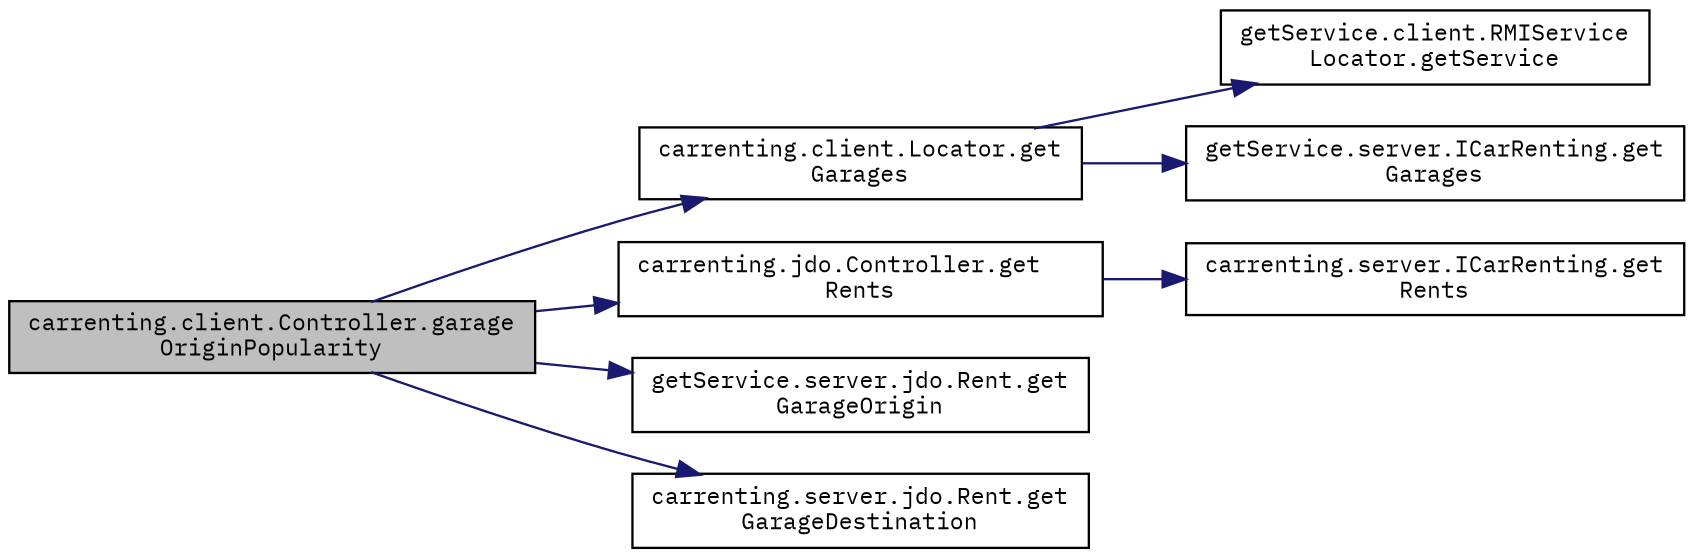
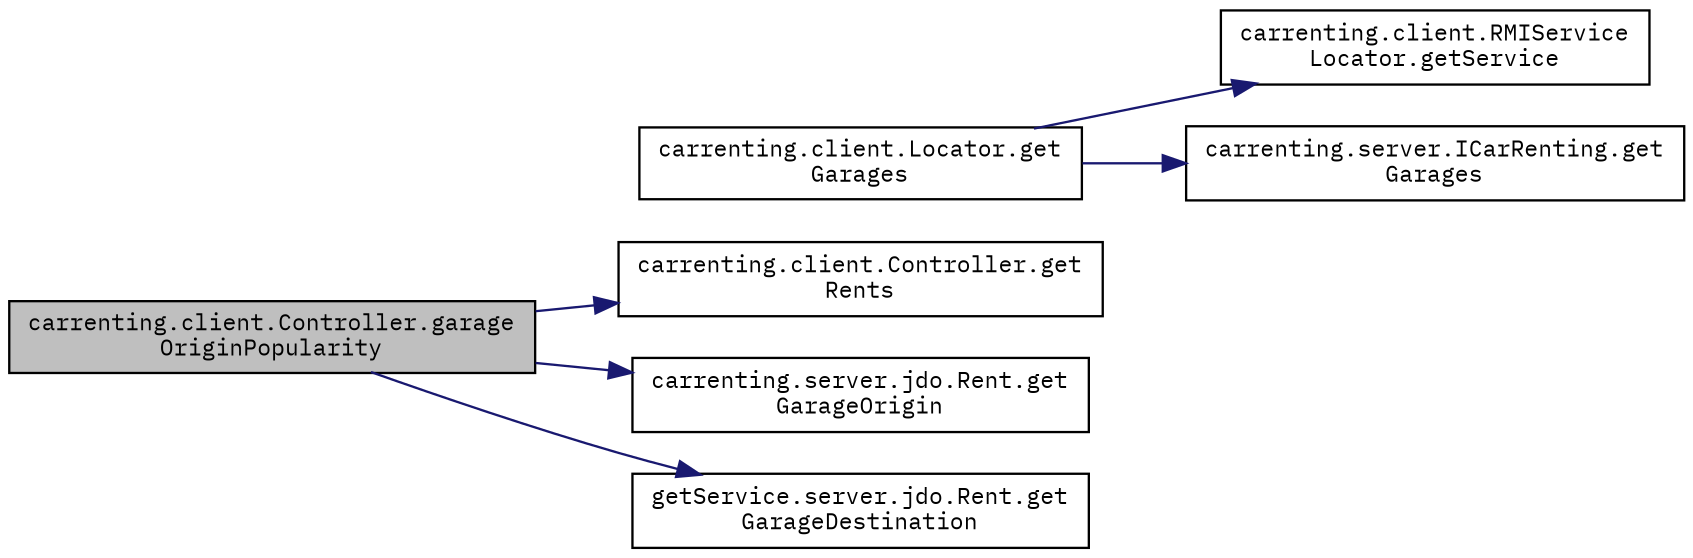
(1435, 47) -> (1435, 47)
(1435, 163) -> (1435, 163)
(526, 250) -> none
(861, 279) -> (861, 279)
(1435, 279) -> none
(861, 395) -> (861, 395)
(861, 511) -> (861, 511)
